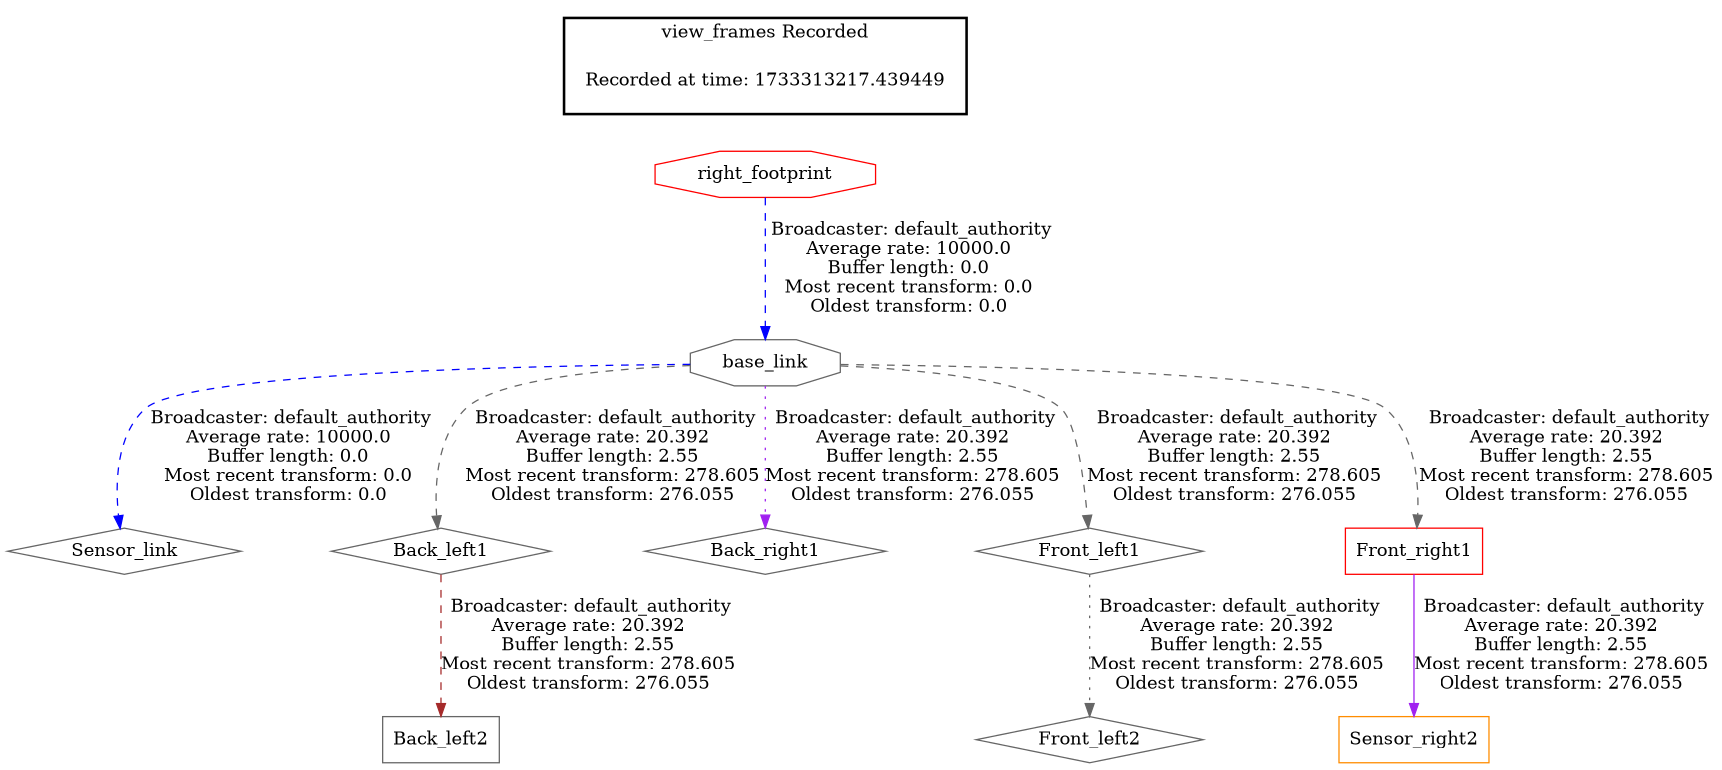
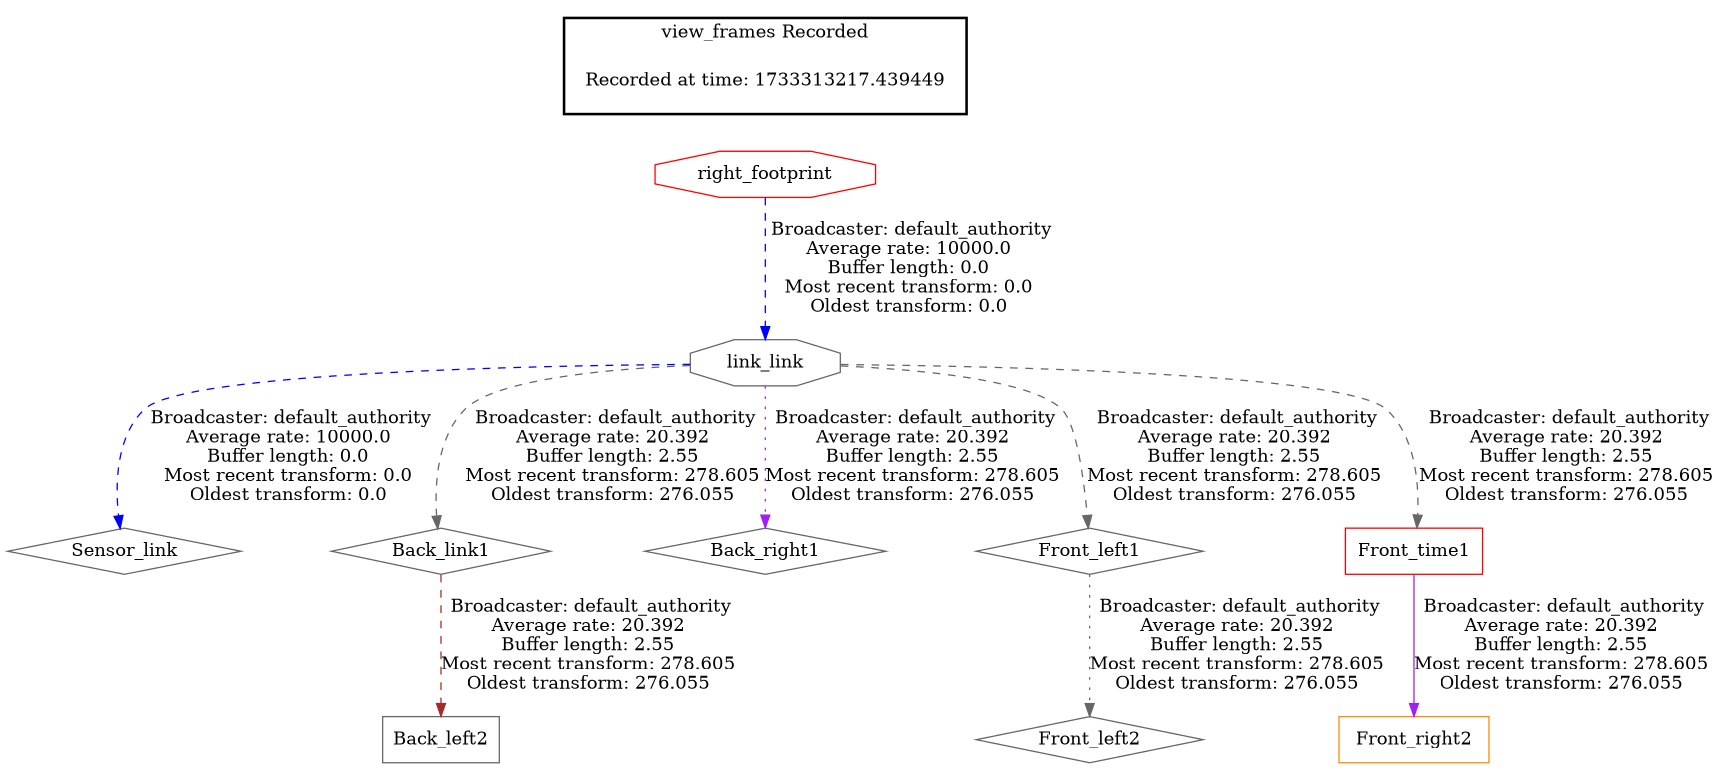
(765, 363) -> (765, 363)
(441, 551) -> (441, 551)
(1414, 551) -> (1414, 551)
(1414, 740) -> (1414, 740)
